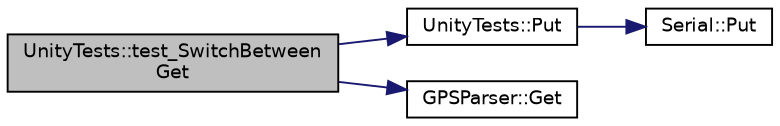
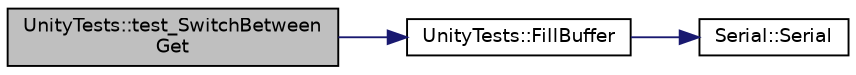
(492, 27) -> (519, 37)
(709, 27) -> (774, 37)
(492, 99) -> none
